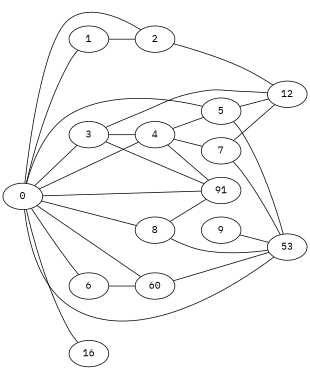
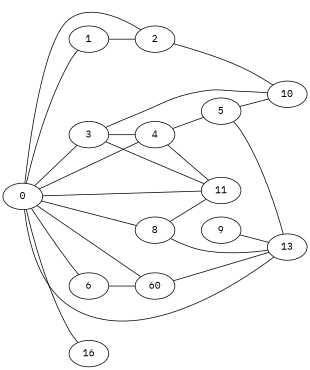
(287, 94) -> (287, 94)
(94, 104) -> none
(221, 151) -> none
(221, 191) -> (221, 191)
(287, 247) -> (287, 247)
